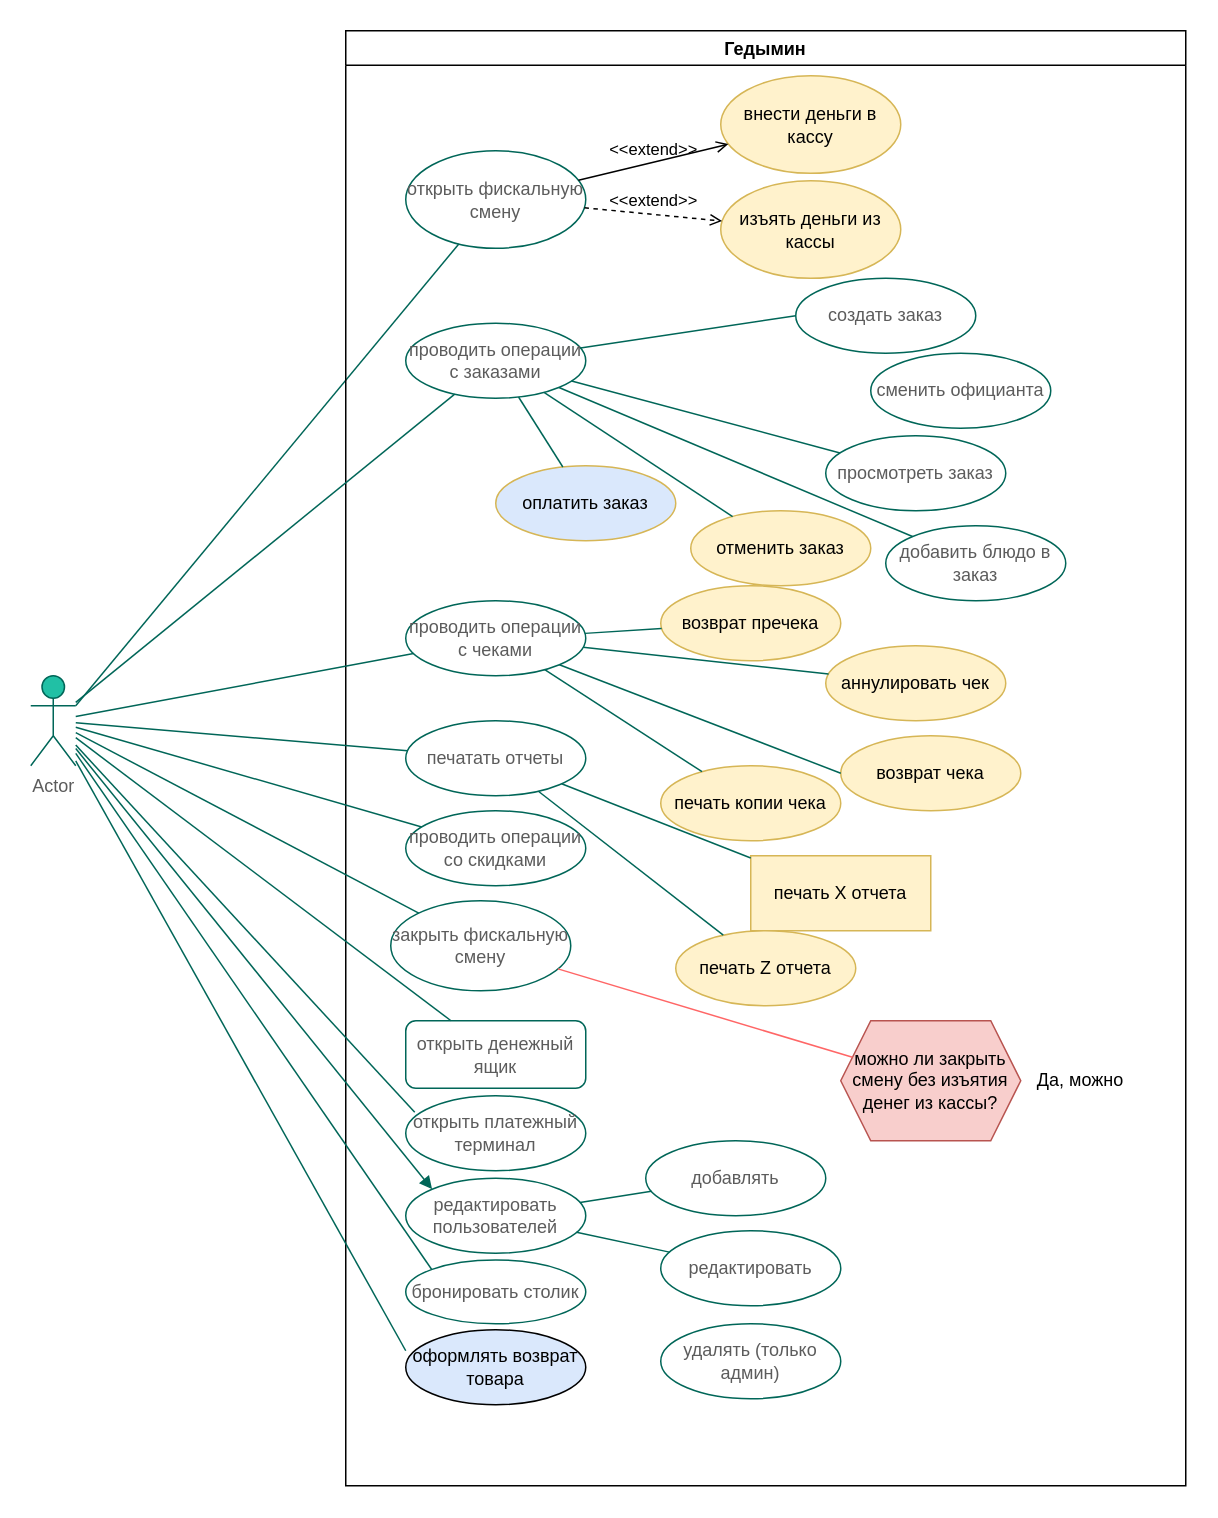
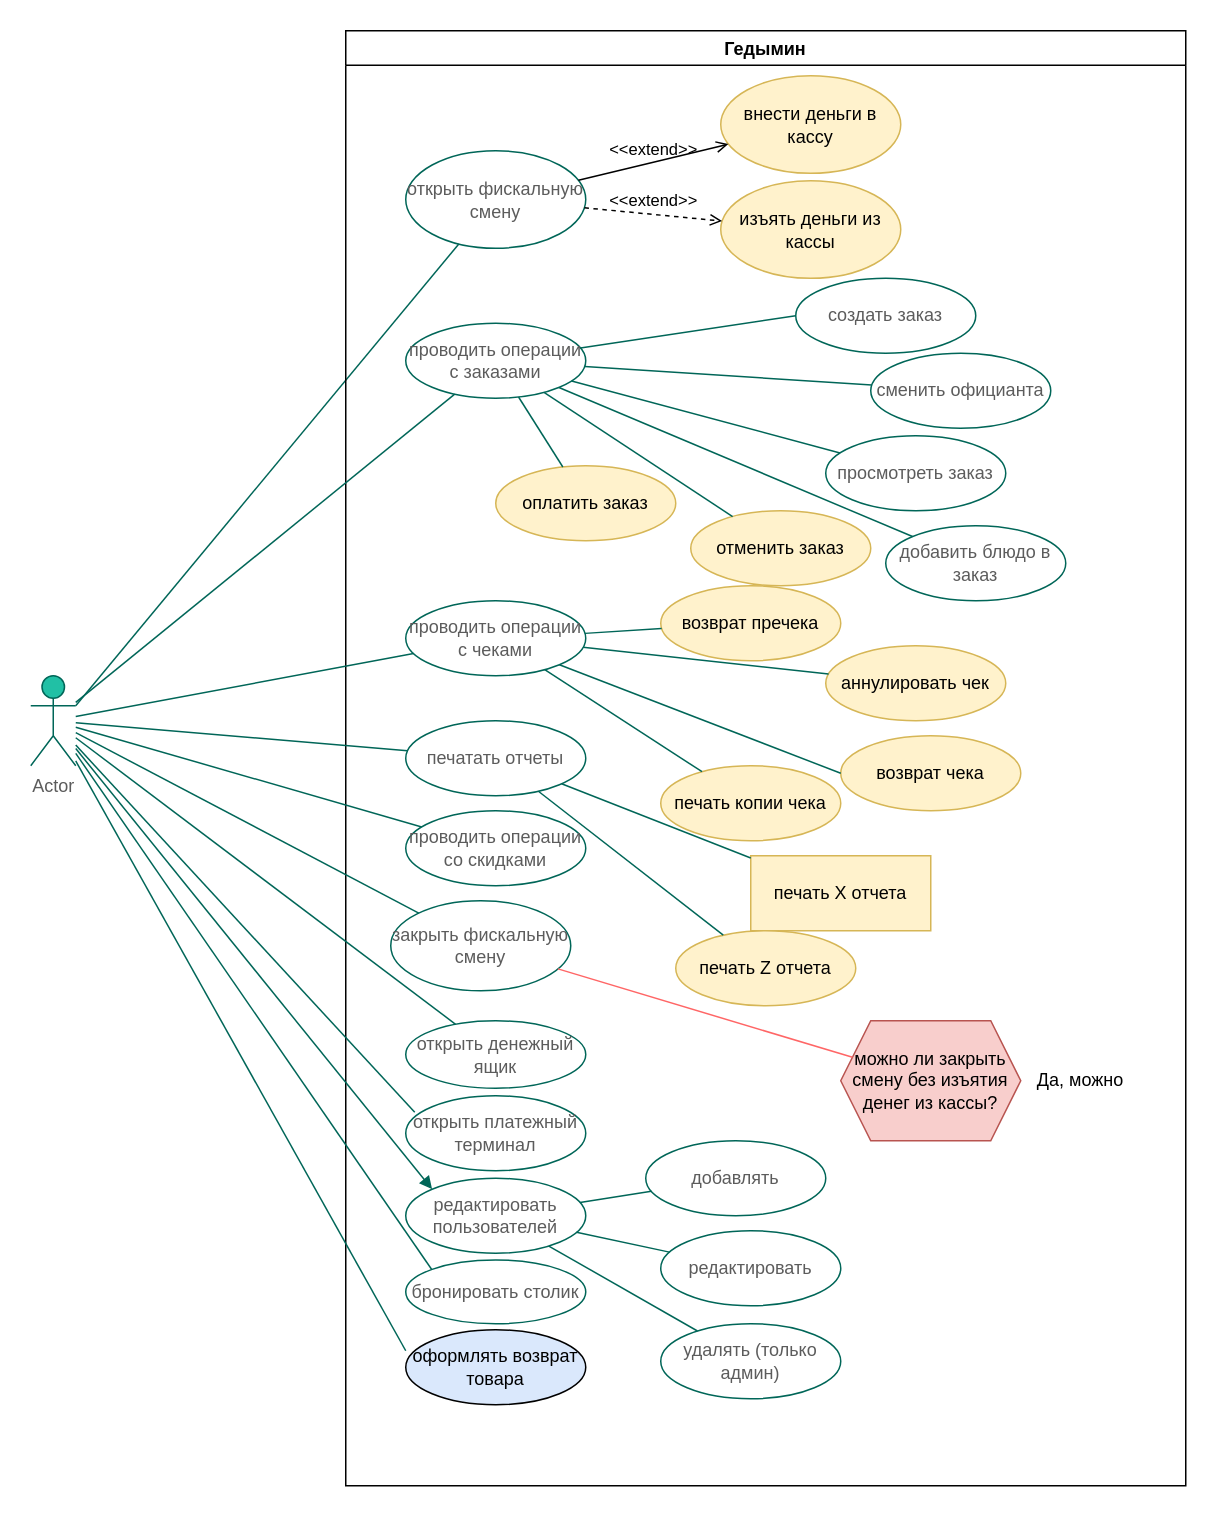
none -> (728, 376)
(586, 503) -> (586, 503)
(496, 1055) -> (496, 1055)
none -> (624, 1289)
